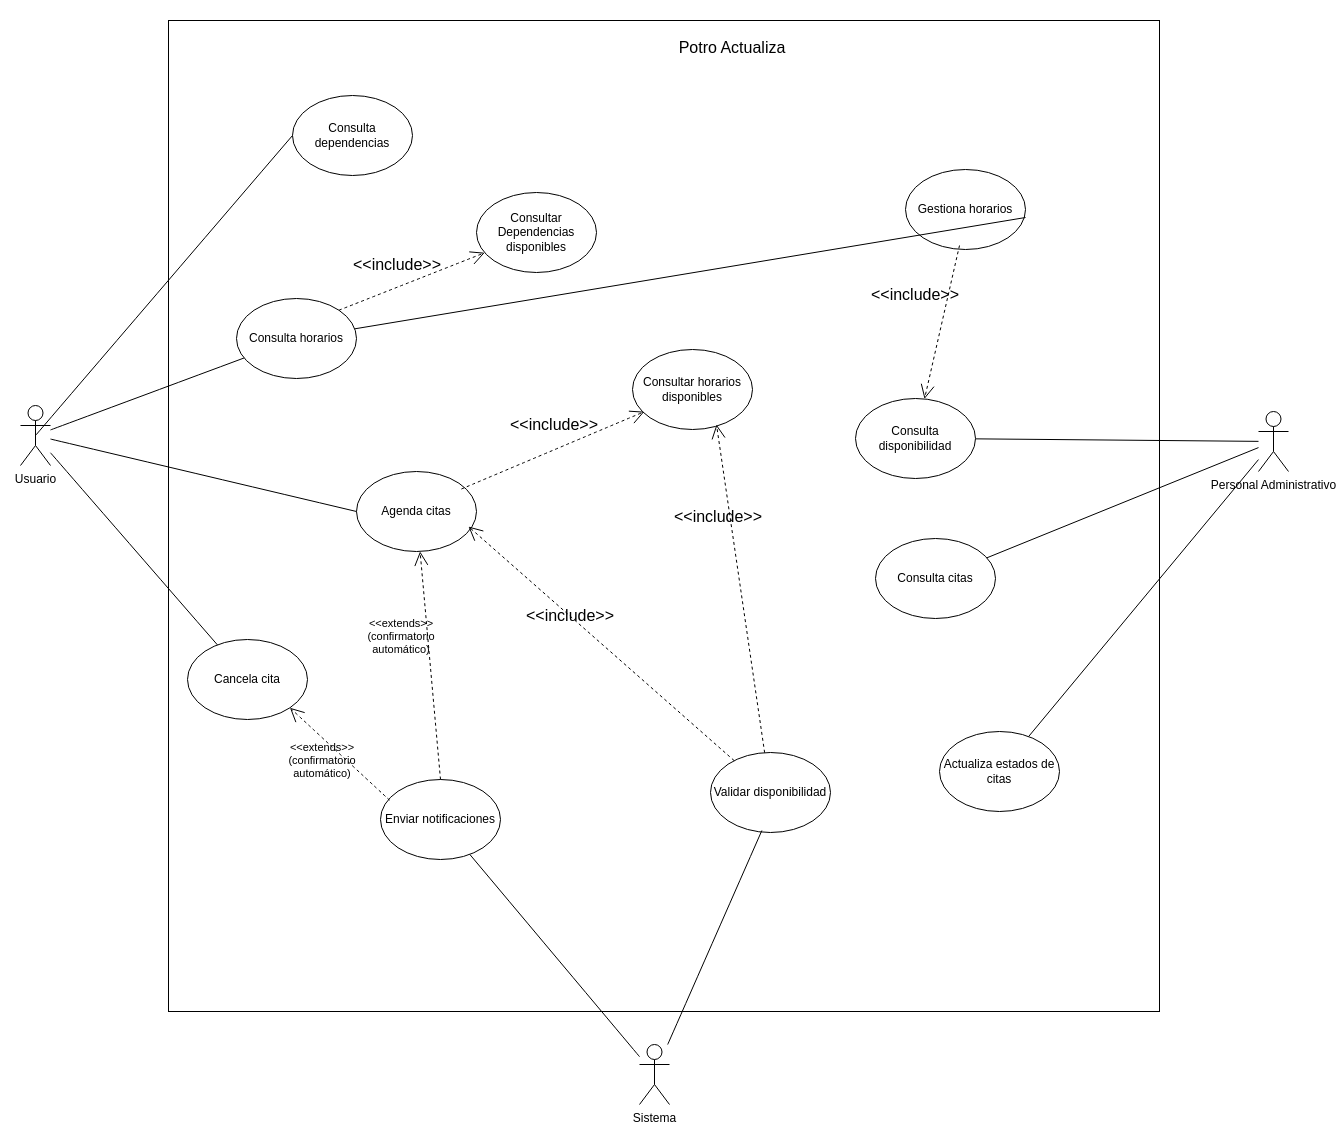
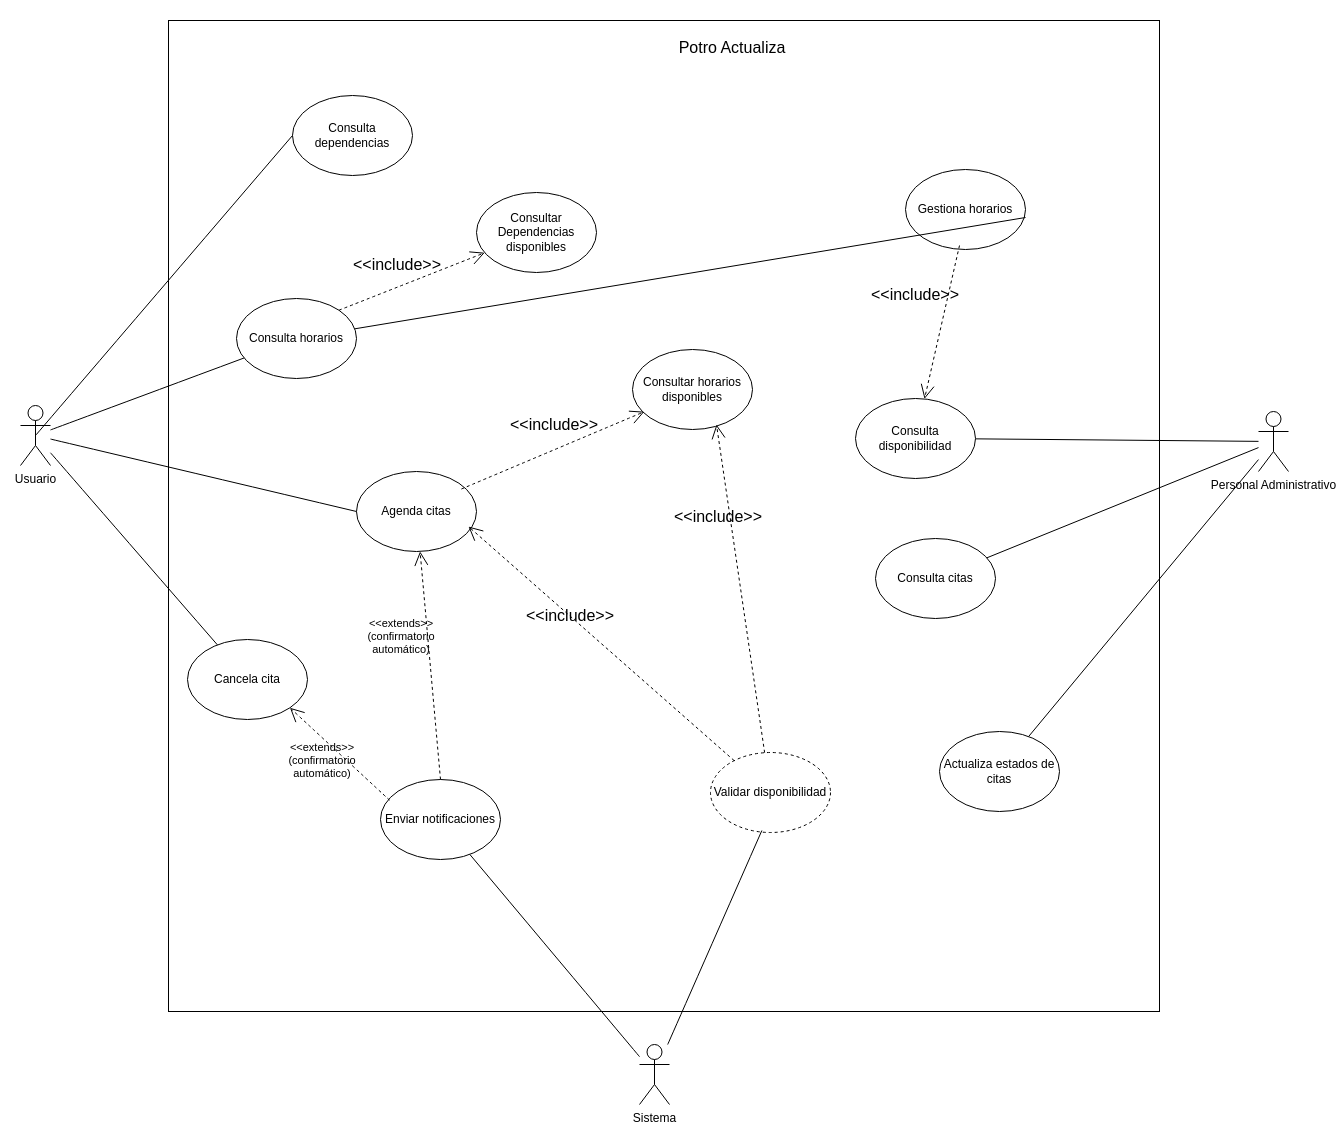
(771, 793) -> (771, 793)
